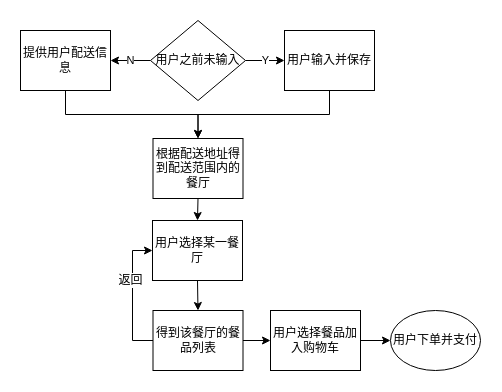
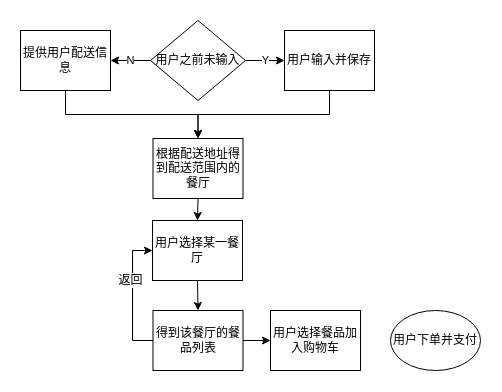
(372, 341) -> none
